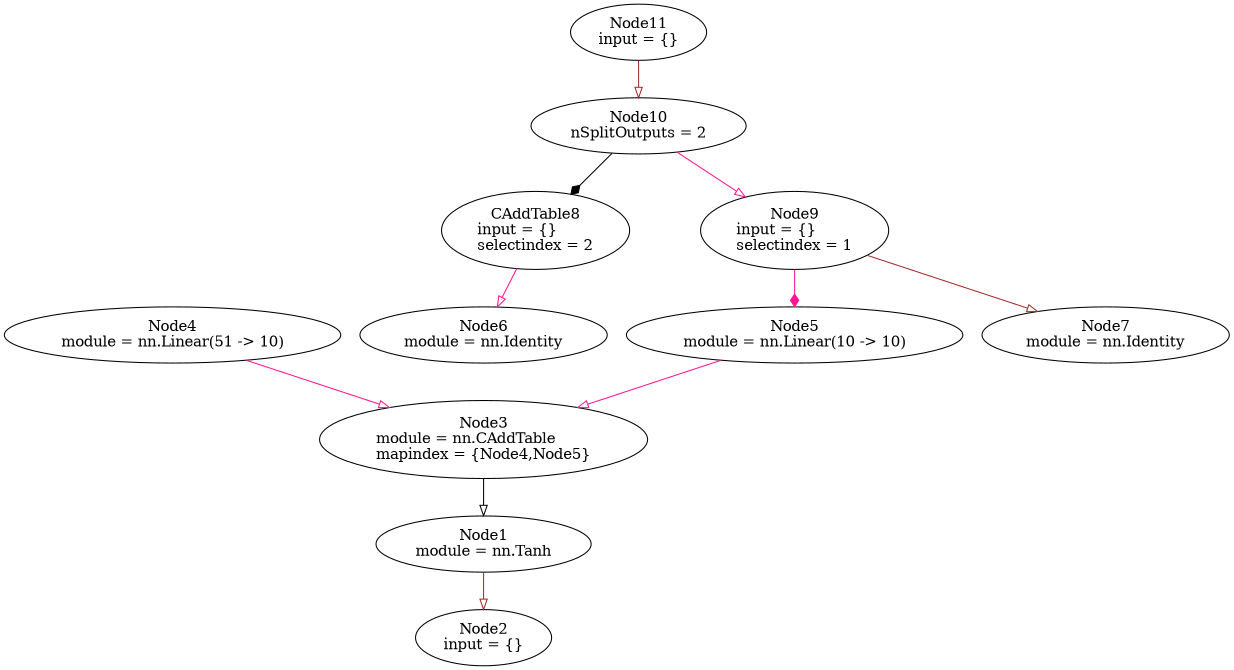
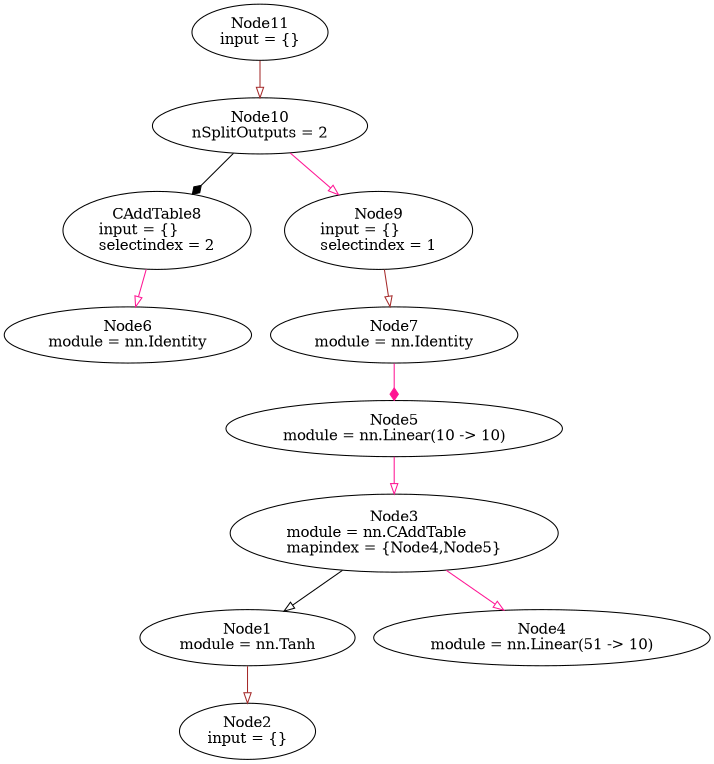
(795, 282) -> (394, 376)
(313, 382) -> (471, 587)
